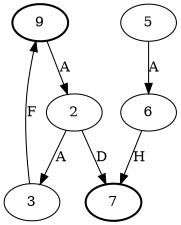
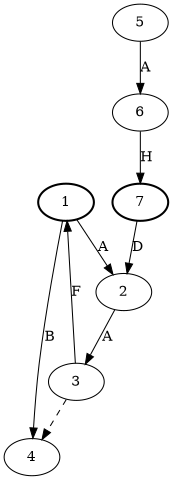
(40, 23) -> (66, 202)
(92, 152) -> (133, 242)
none -> (32, 457)
